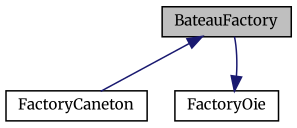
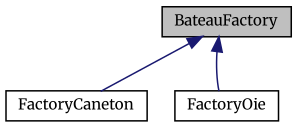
(237, 56) -> (217, 71)
